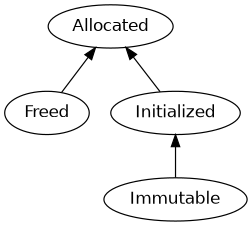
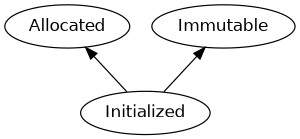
(47, 113) -> none
(176, 162) -> (180, 74)
